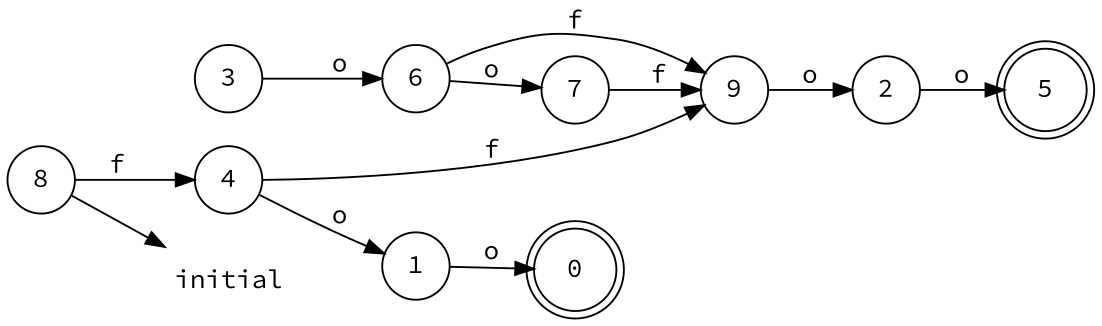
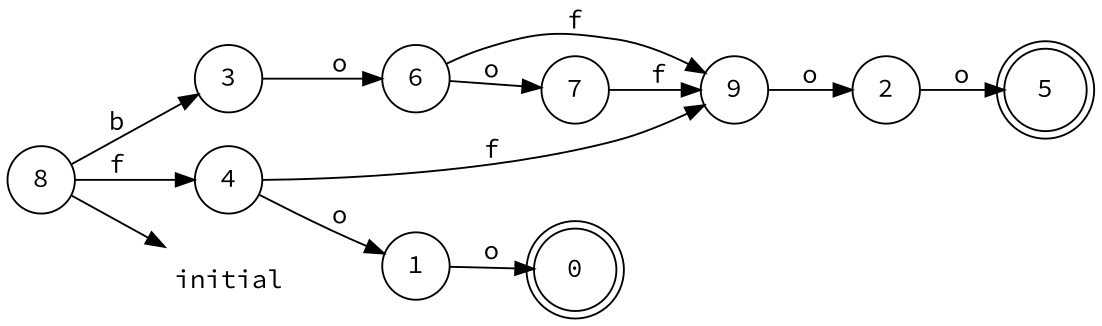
none -> (127, 134)
